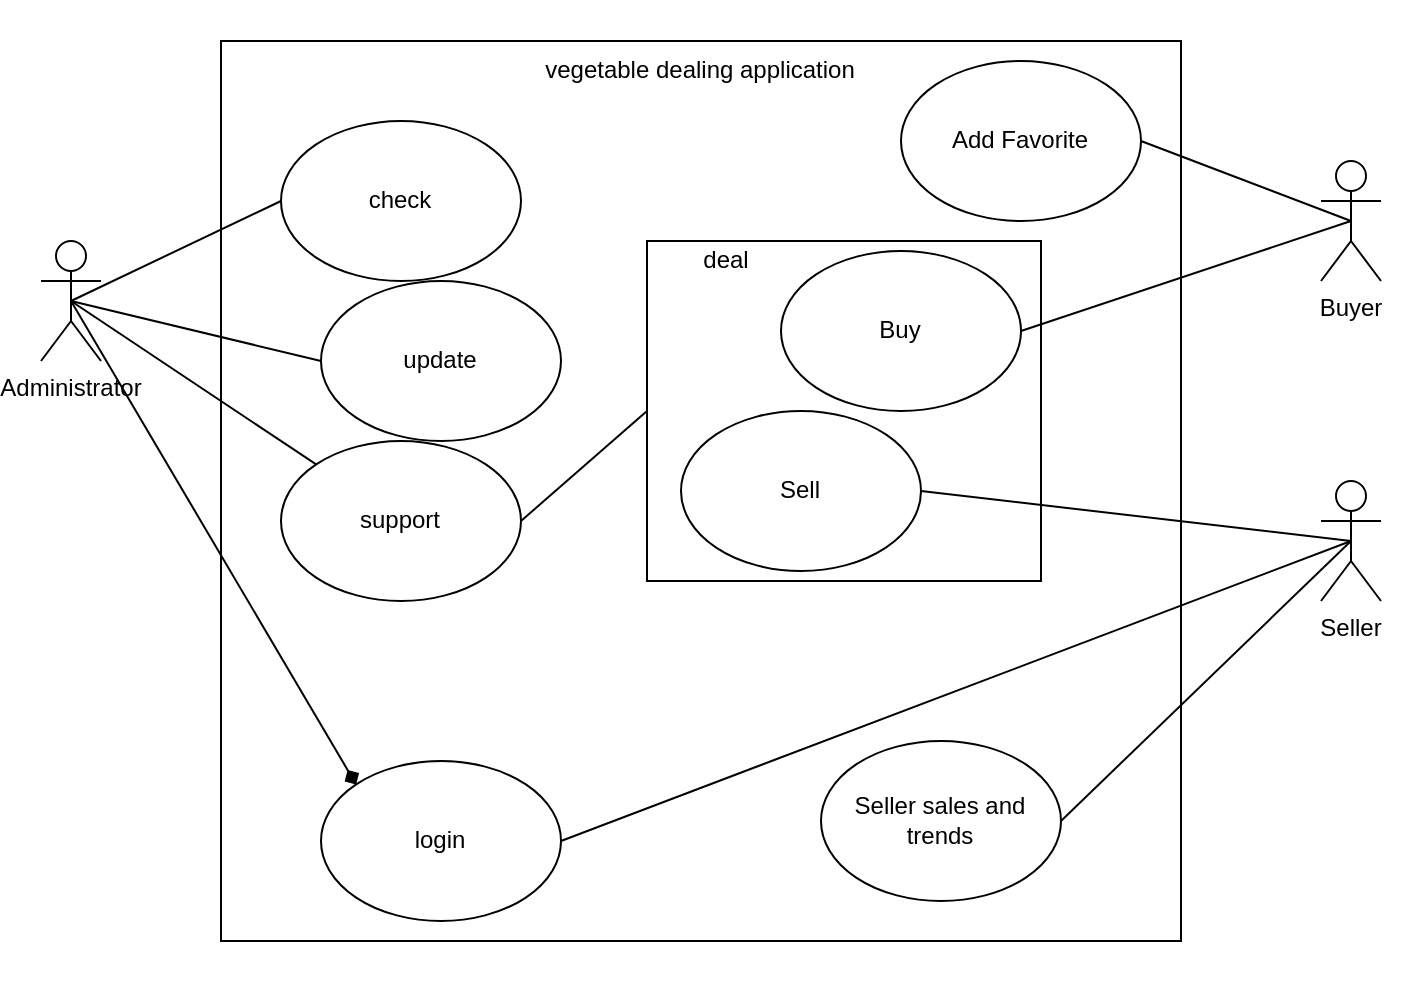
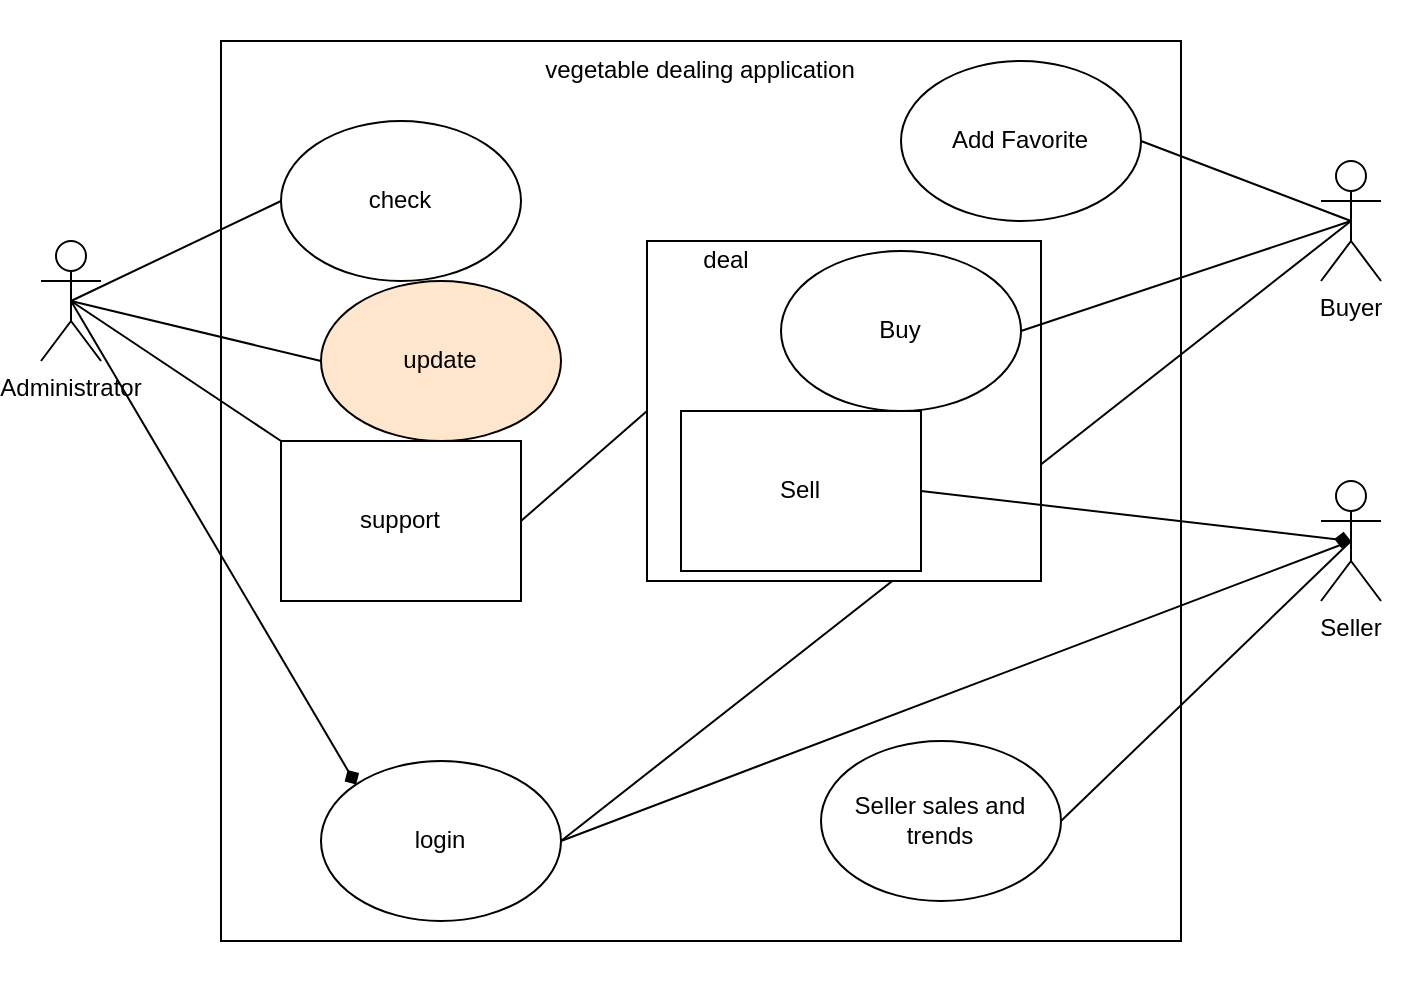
(441, 361) -> (441, 361)
(801, 491) -> (801, 491)
(401, 521) -> (401, 521)
(1340, 540) -> (1335, 539)
none -> (730, 708)
